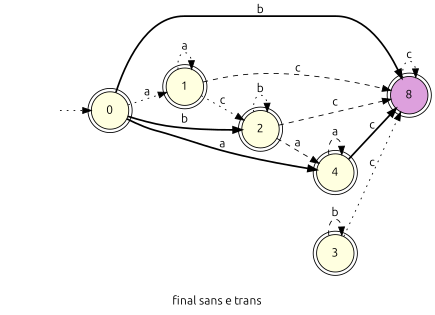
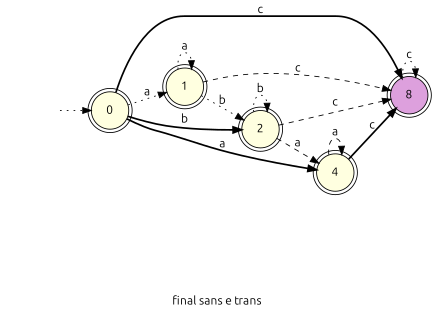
(260, 10) -> (260, 10)
(223, 101) -> (223, 101)
(335, 253) -> none
